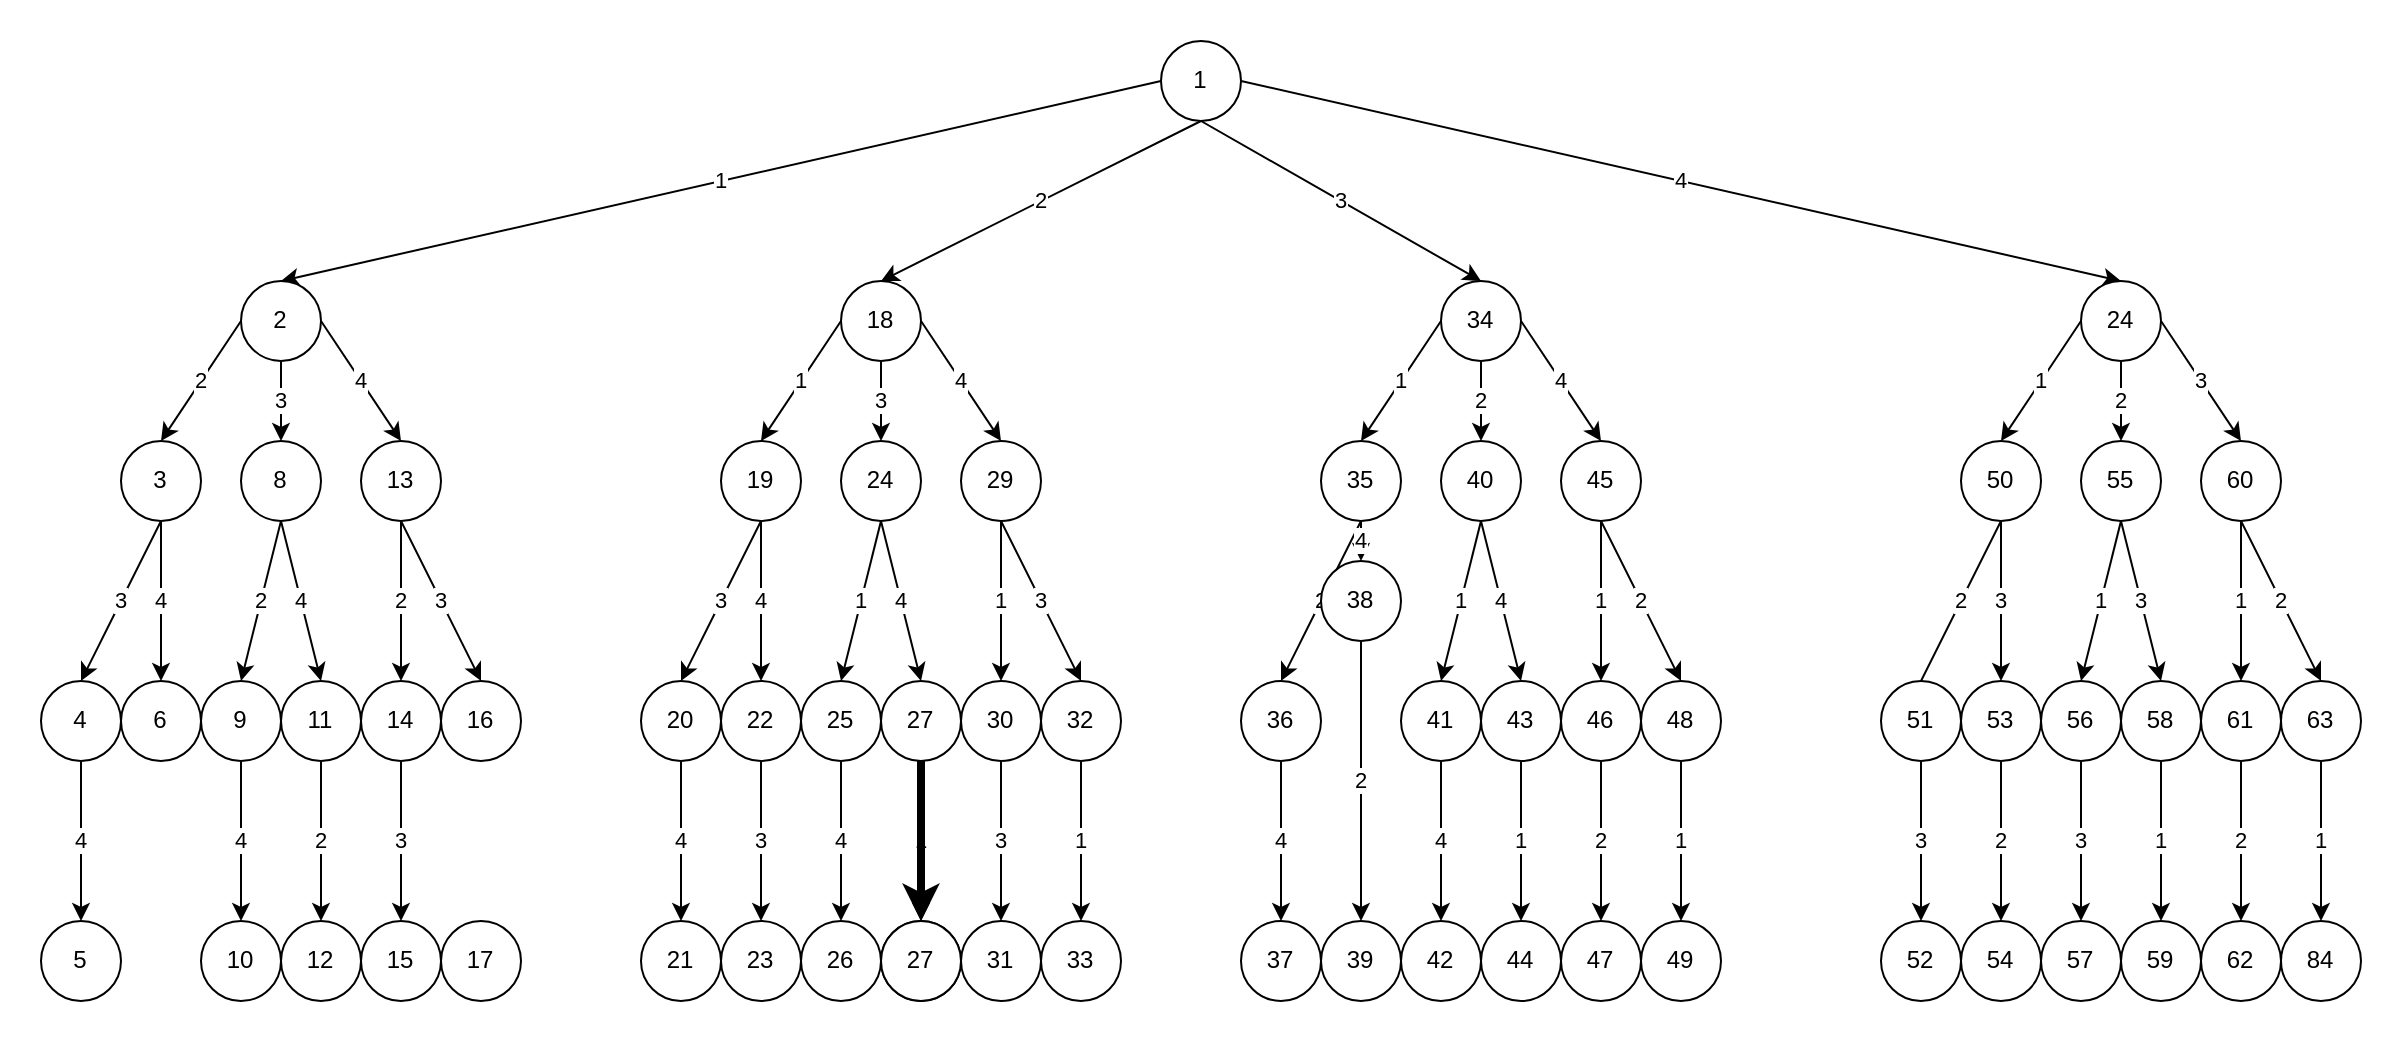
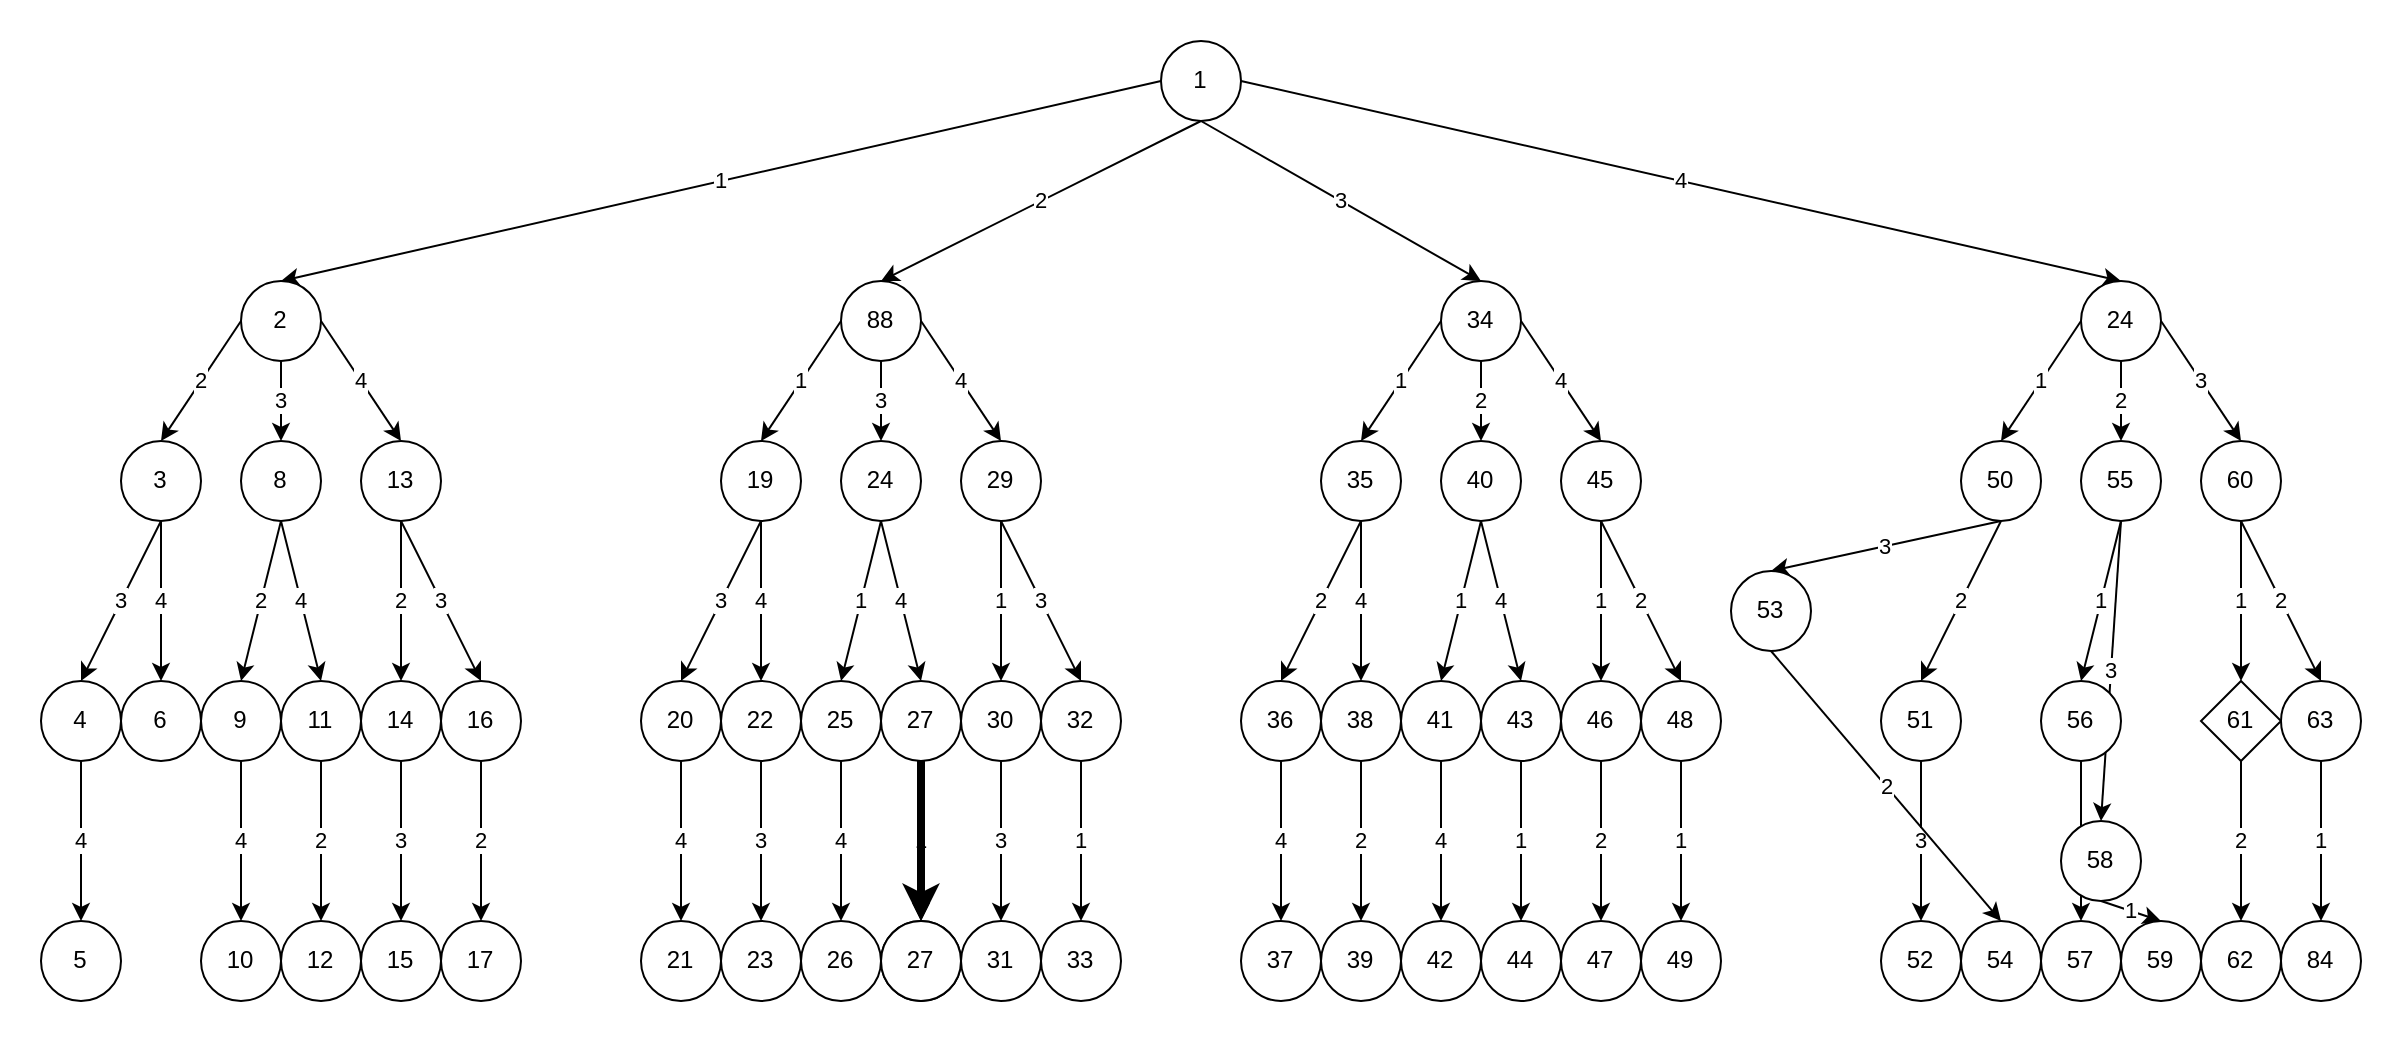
(881, 321) -> (881, 321)
(1361, 601) -> (1361, 721)
(1925, 673) -> (1928, 668)
(2001, 721) -> (1771, 611)
(2161, 721) -> (2101, 861)
(2241, 721) -> (2241, 721)
none -> (481, 834)
